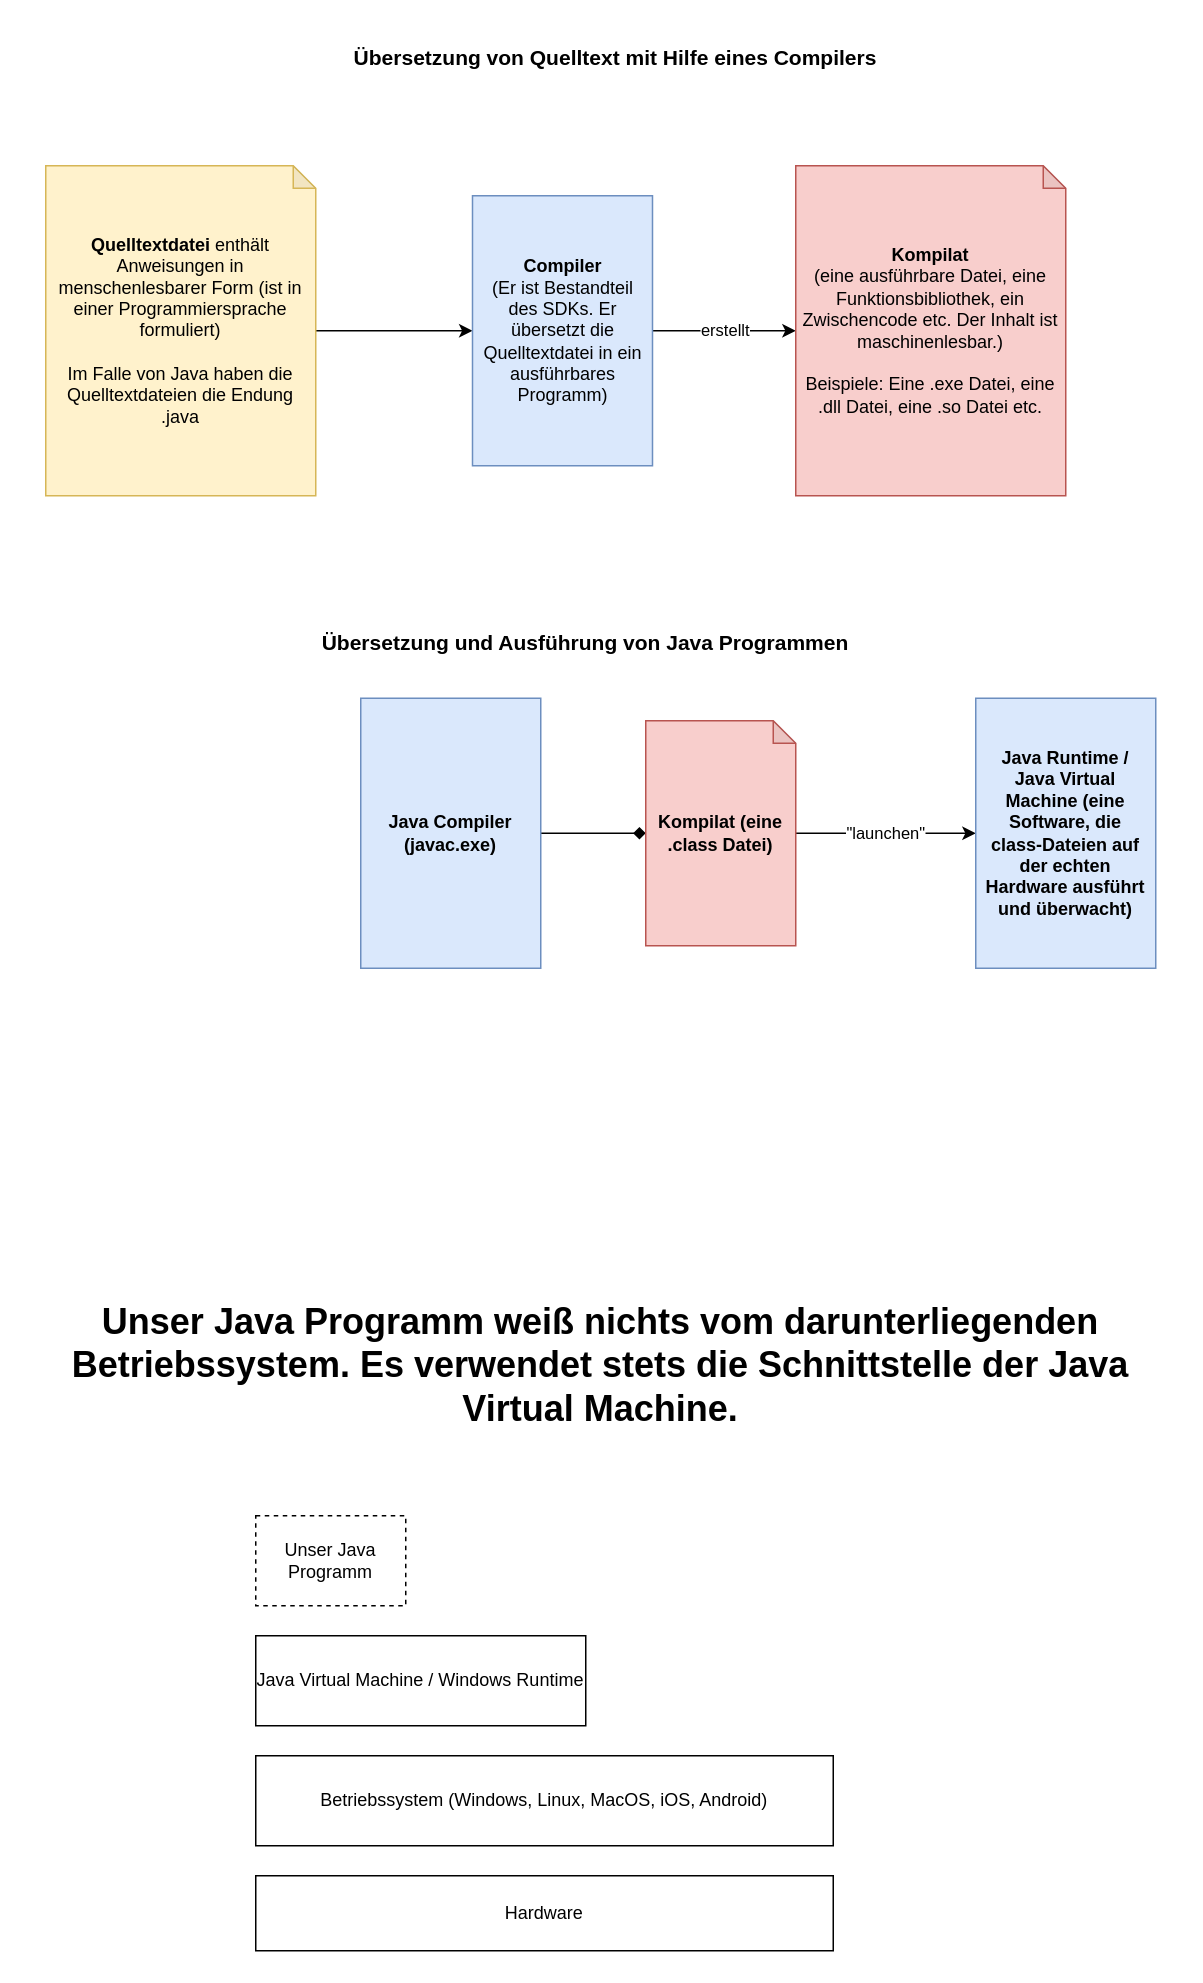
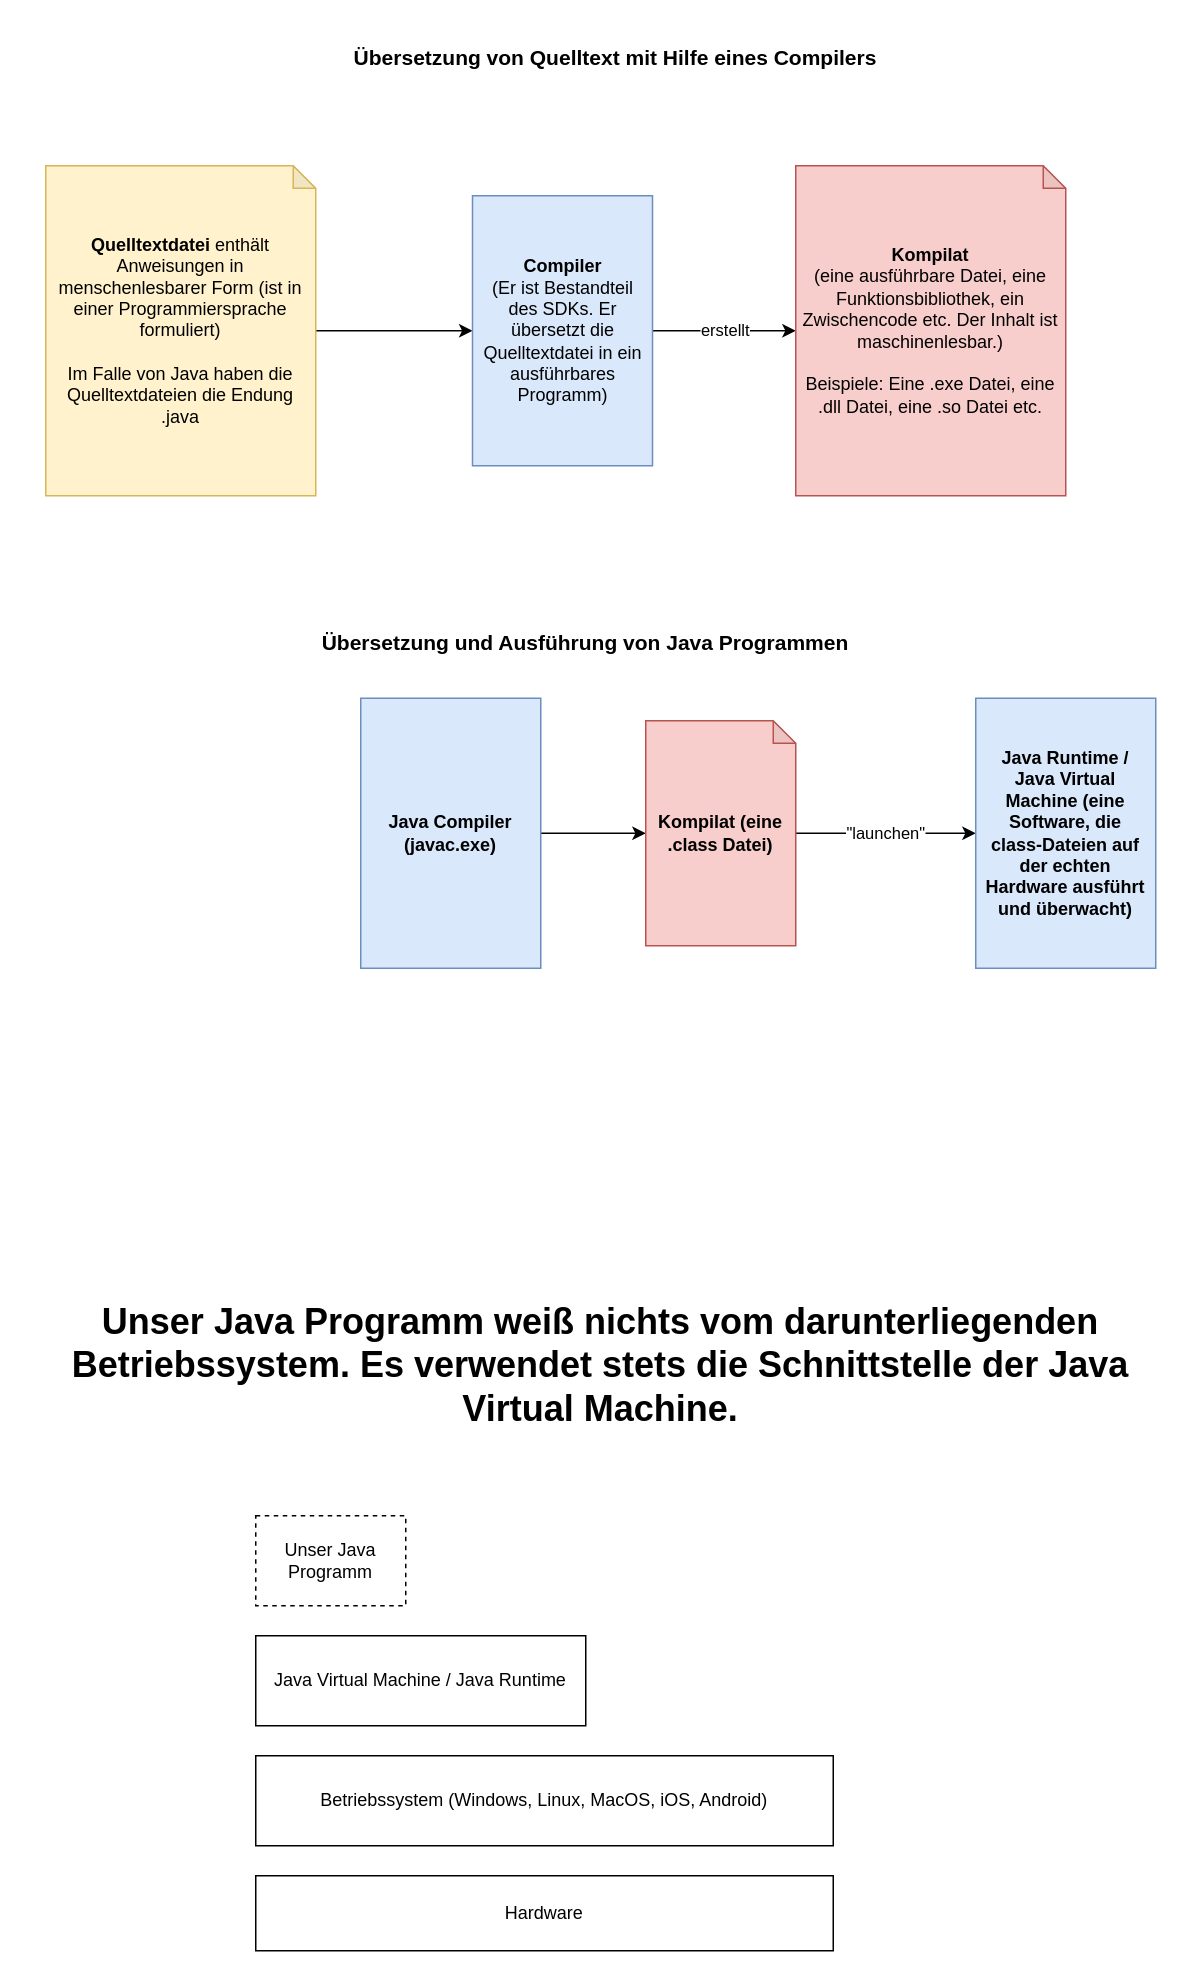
(633, 833) -> (634, 833)
(421, 1681) -> (421, 1681)
